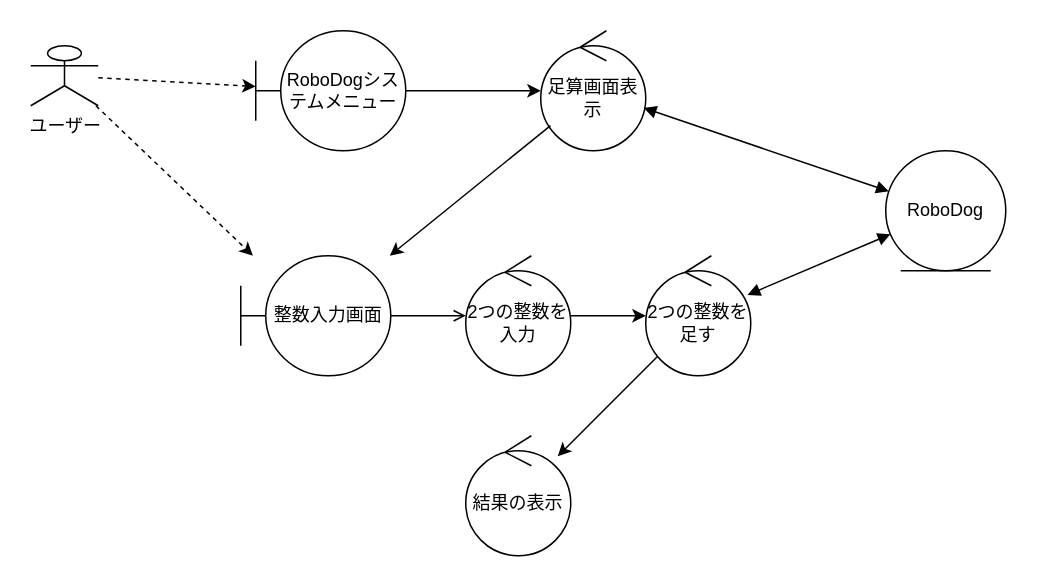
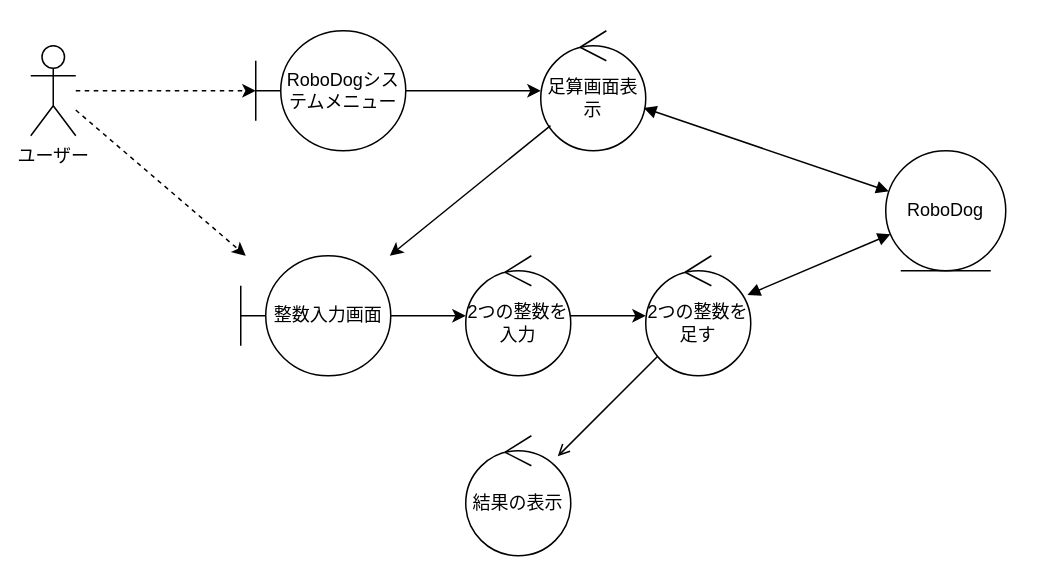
(65, 76) -> (53, 91)
(456, 316) -> (454, 316)
(566, 448) -> (564, 450)
